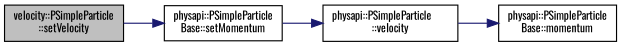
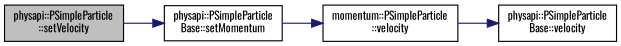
(64, 23) -> (64, 23)
(390, 23) -> (390, 23)
(558, 23) -> (558, 23)
